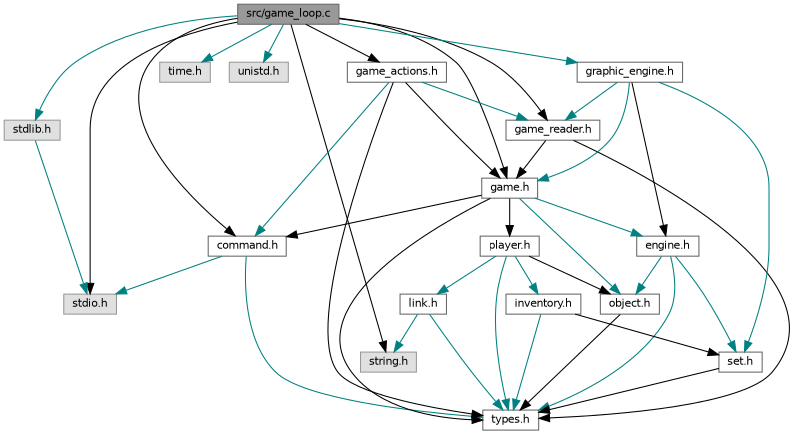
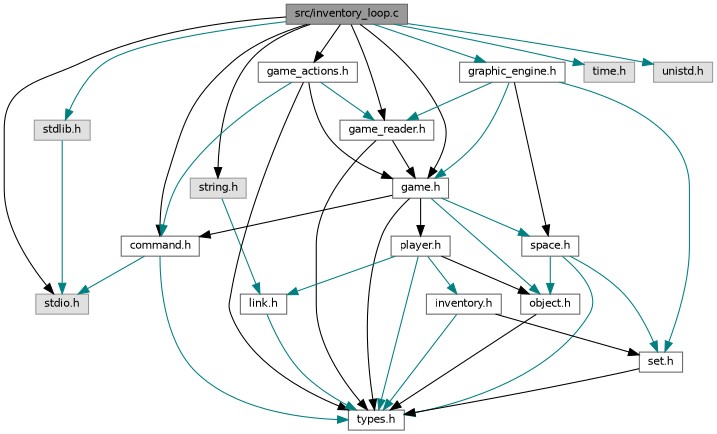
(288, 14) -> (347, 14)
(668, 246) -> (550, 246)
(409, 329) -> (237, 237)
